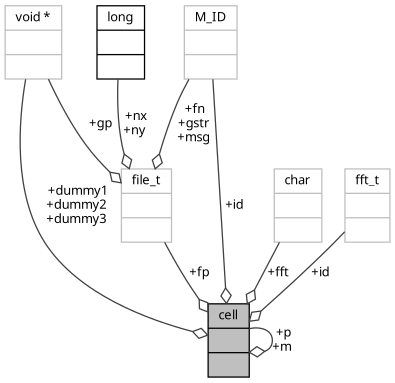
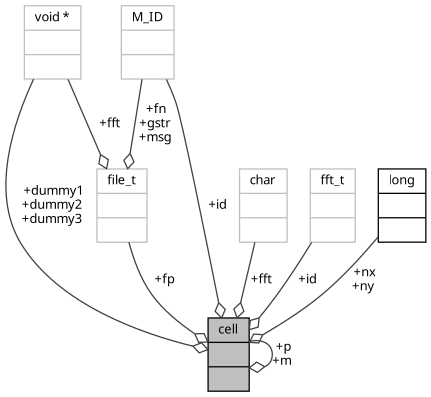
(118, 117) -> (325, 292)
(100, 124) -> (109, 124)
